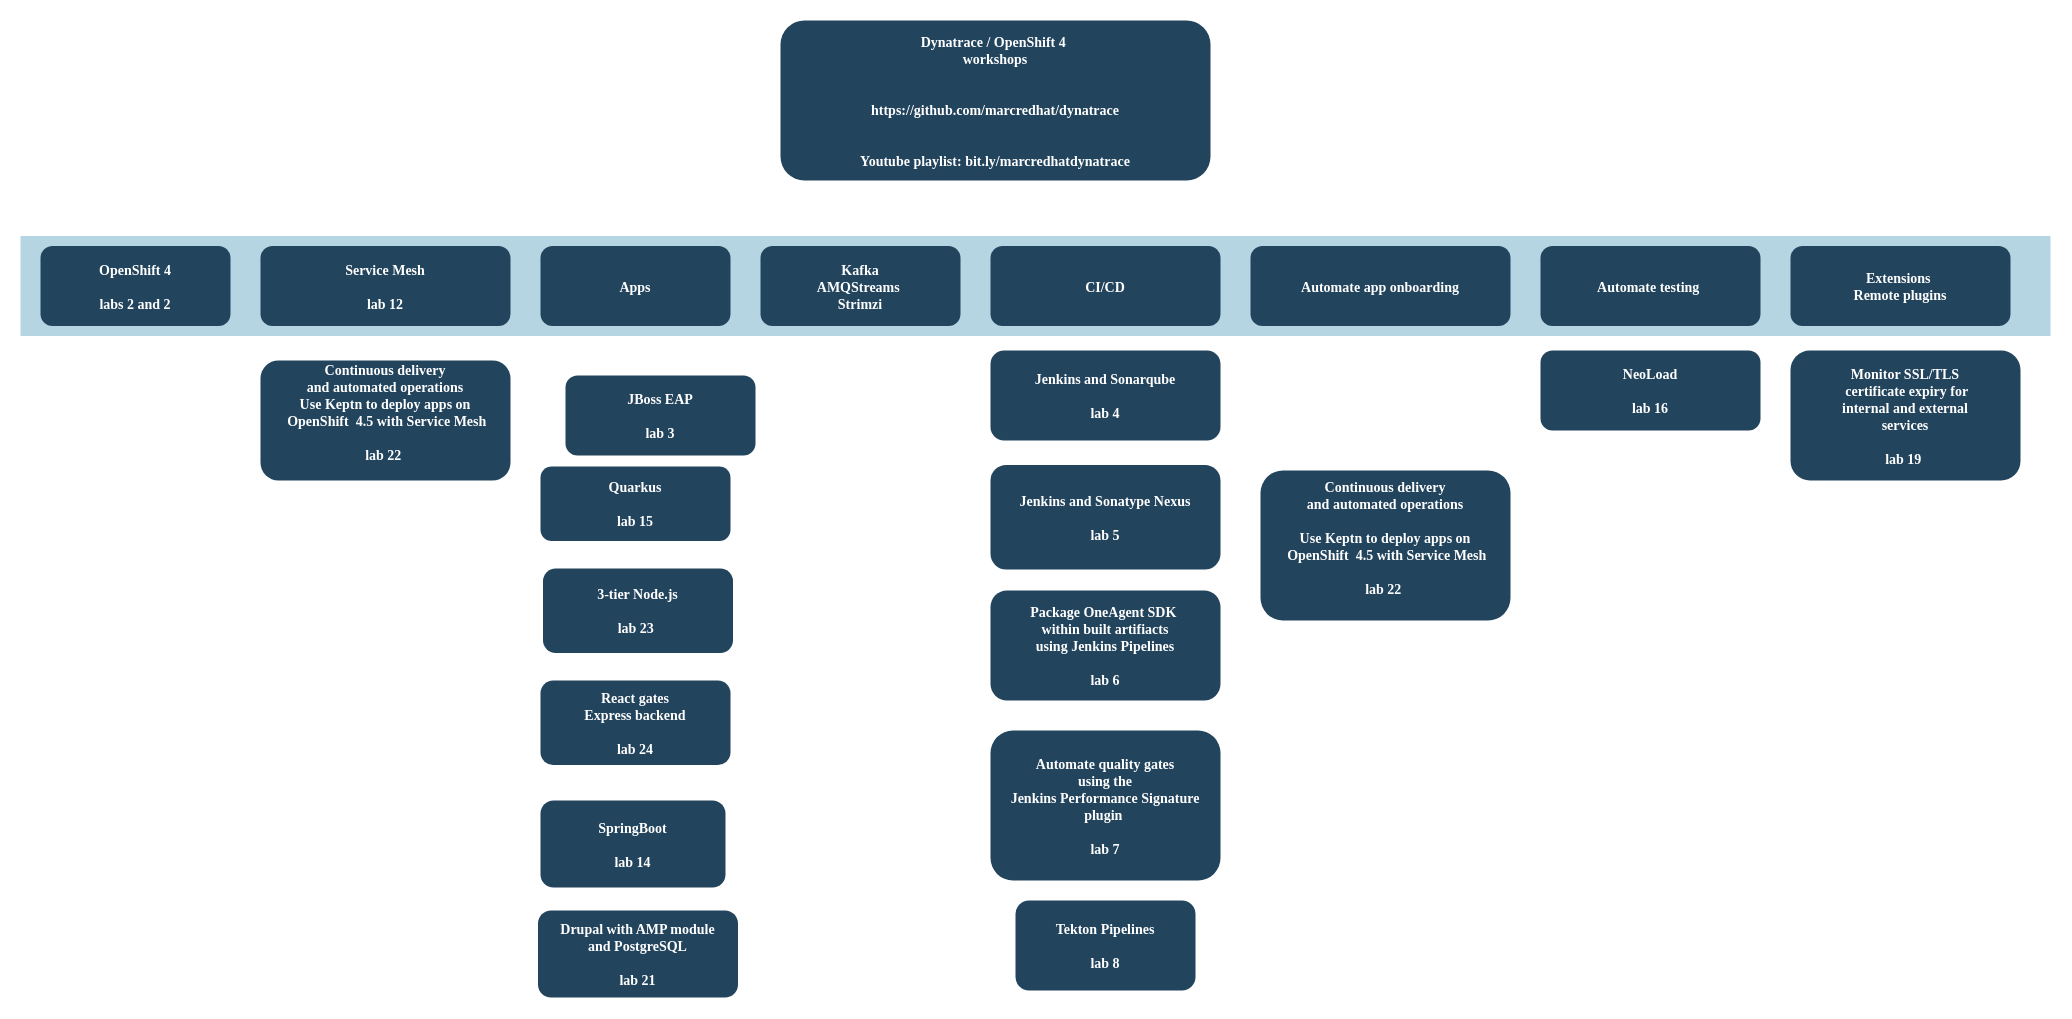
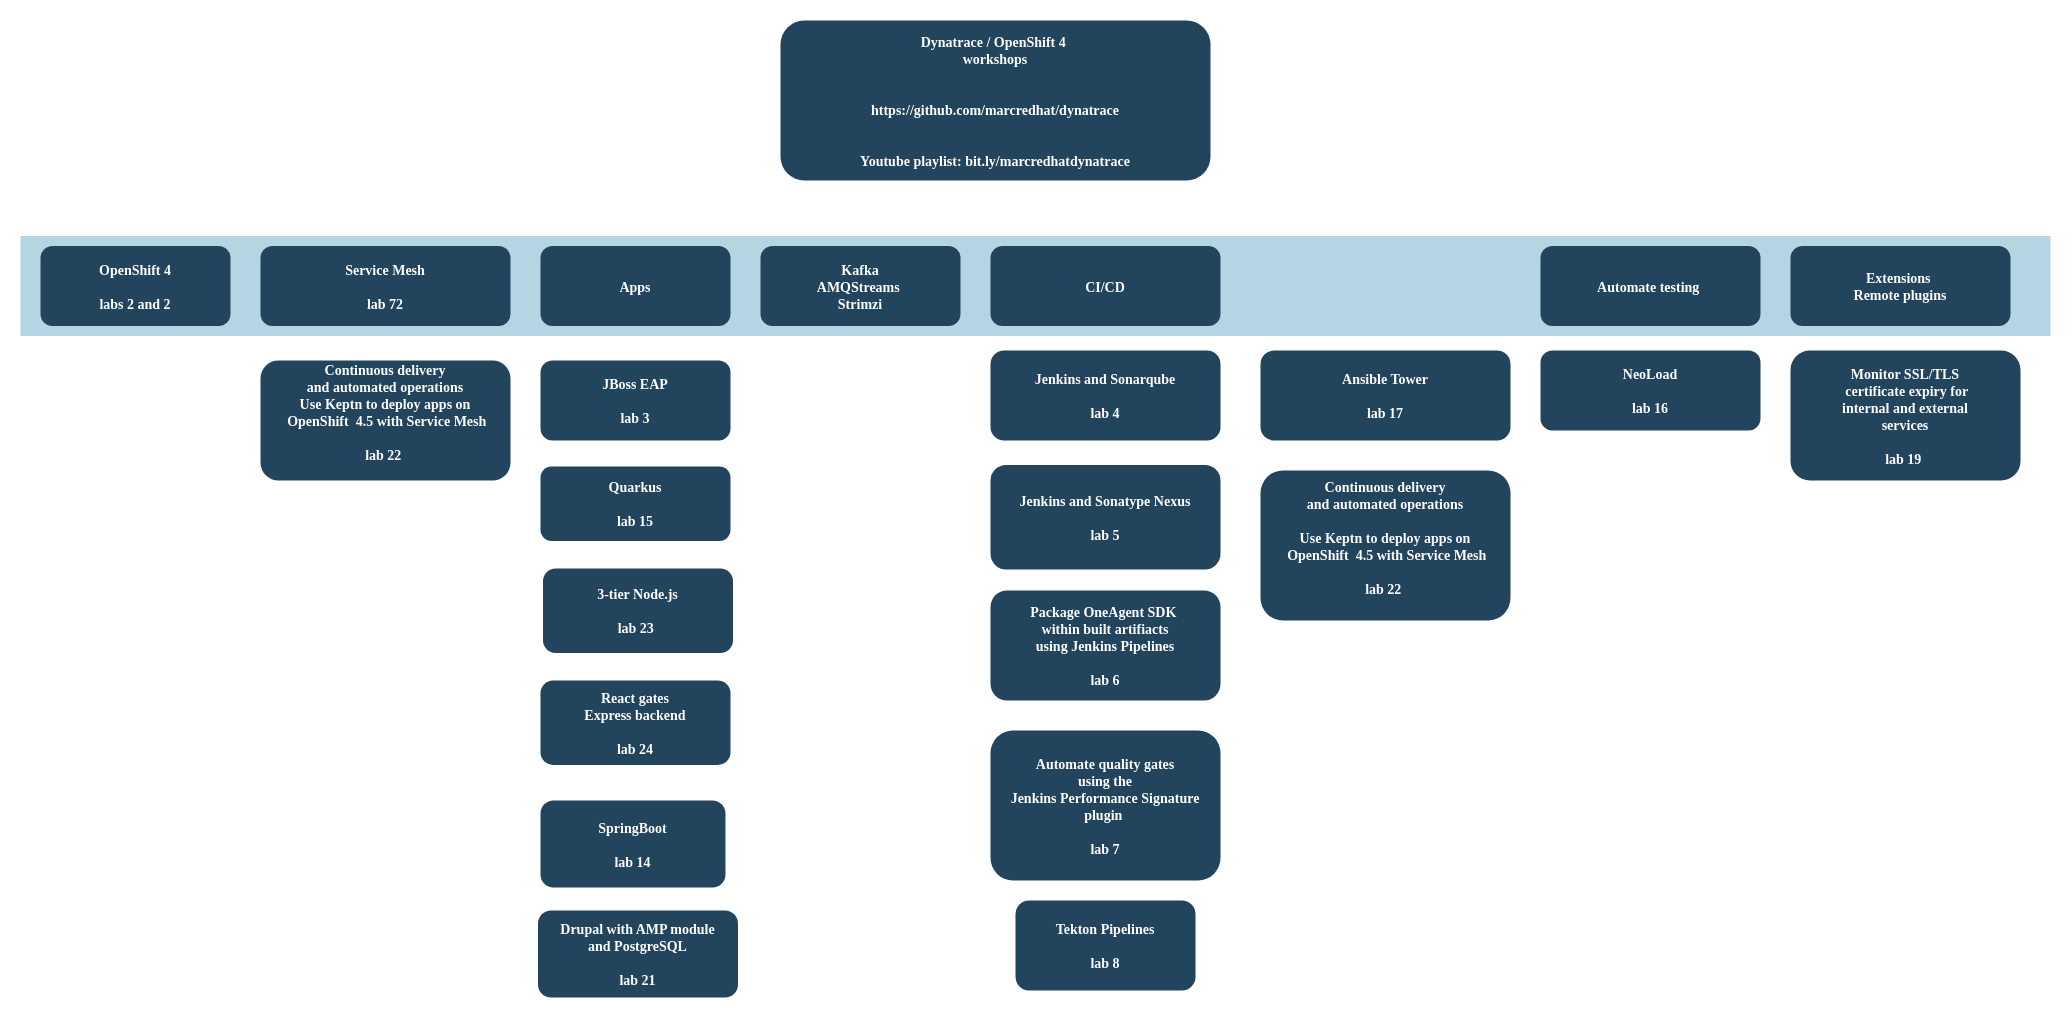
(385, 270) -> (385, 270)
(1381, 286) -> none
none -> (1386, 396)
(661, 416) -> (636, 401)
